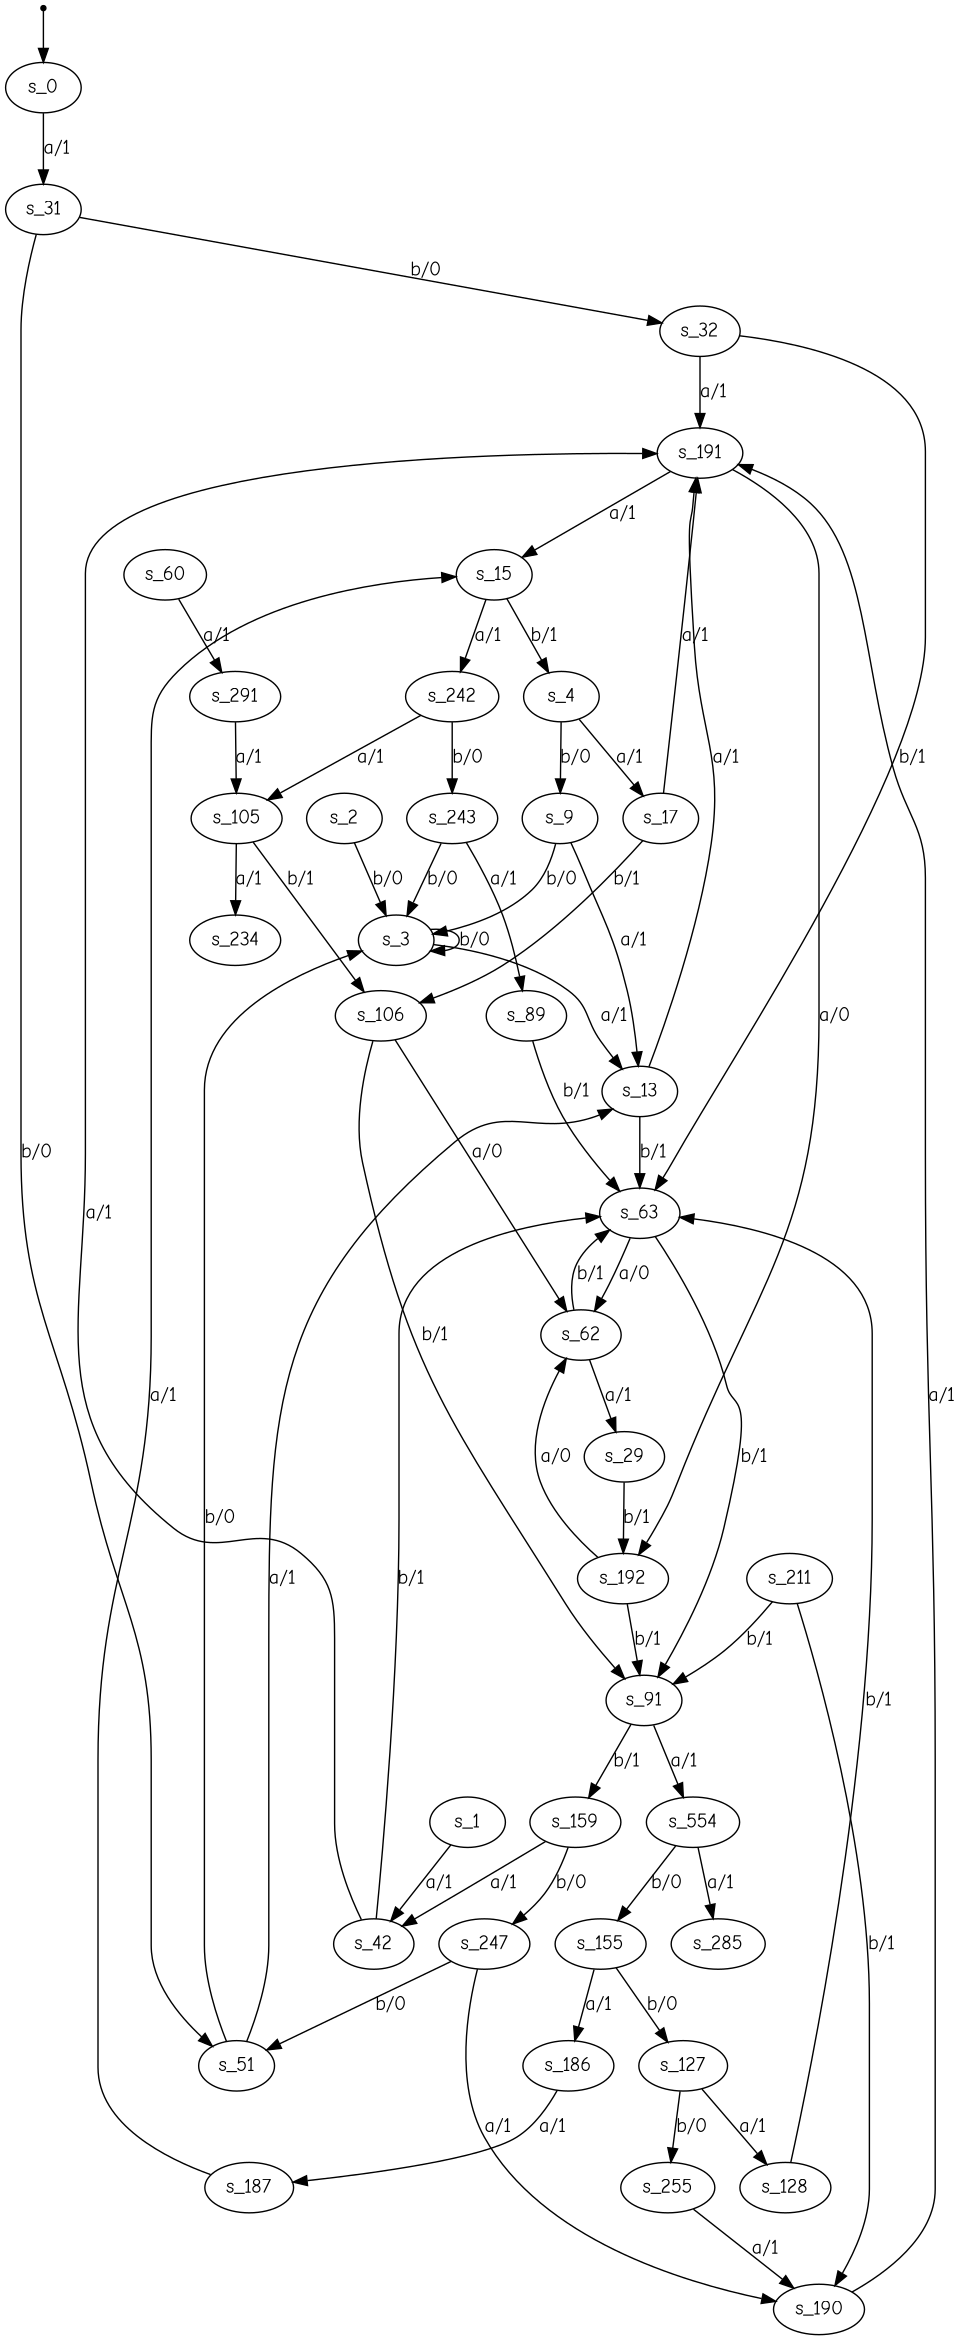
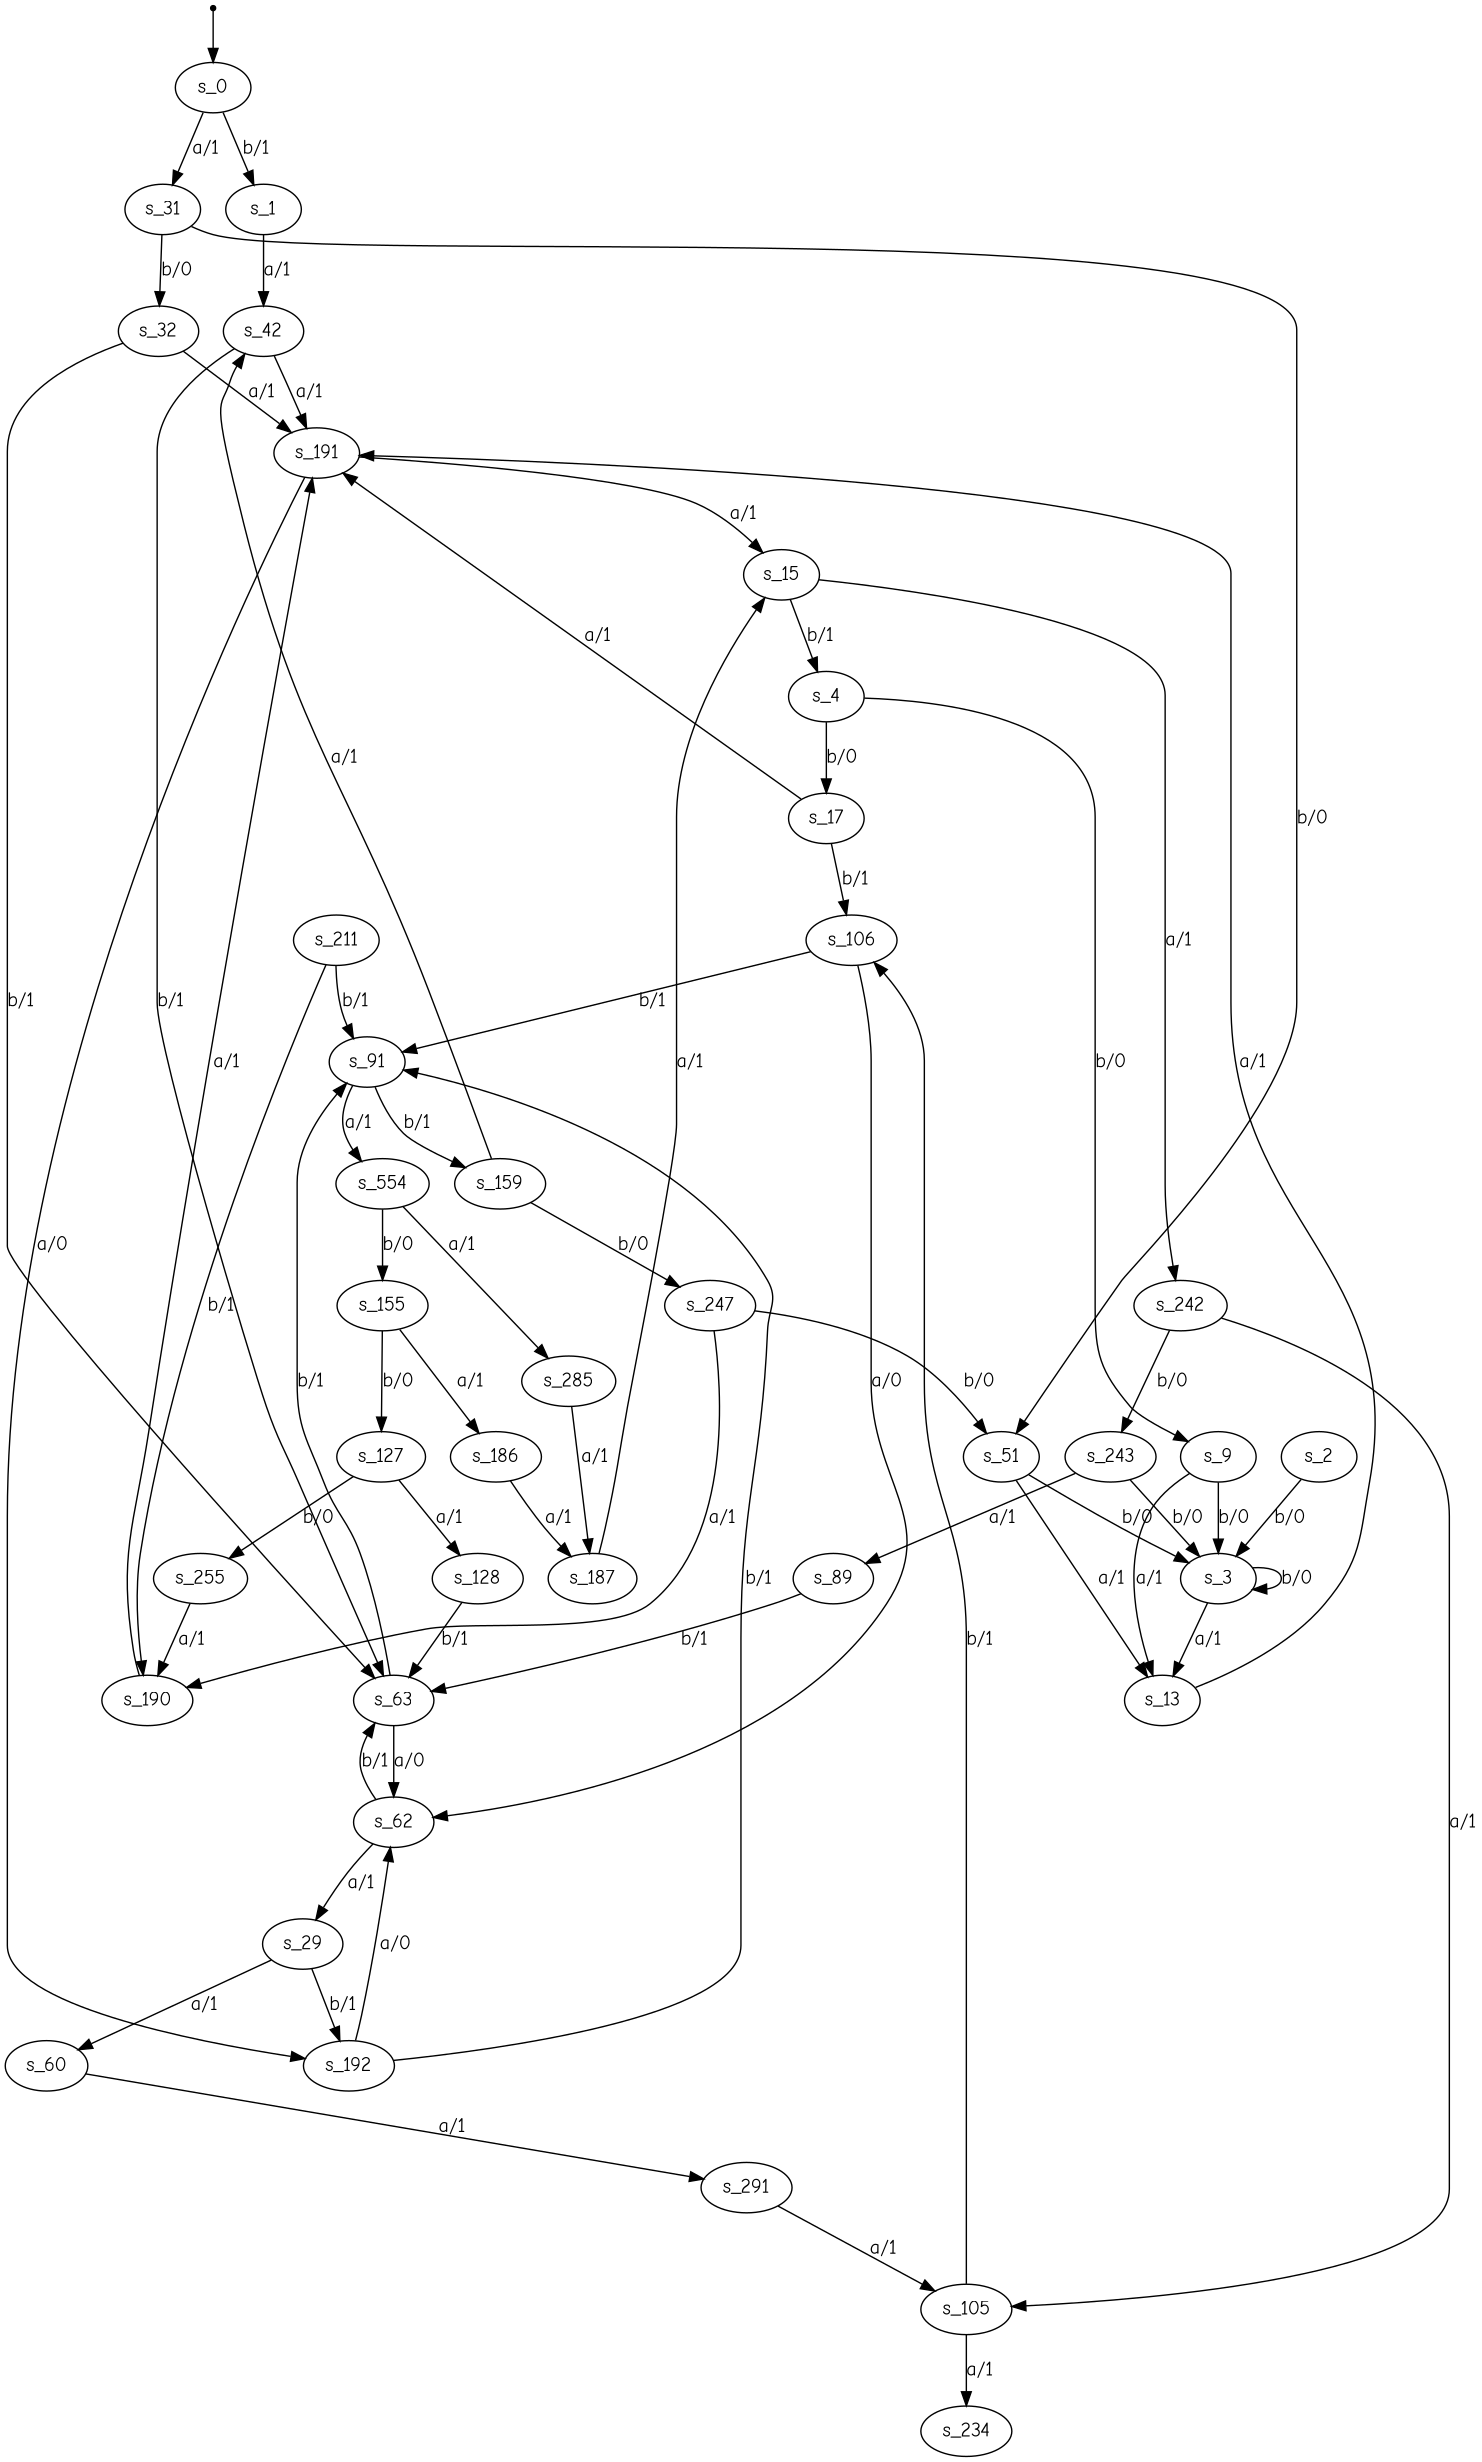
none -> (236, 142)
(629, 758) -> (842, 758)
(640, 1145) -> none
none -> (580, 1473)
none -> (181, 2002)
